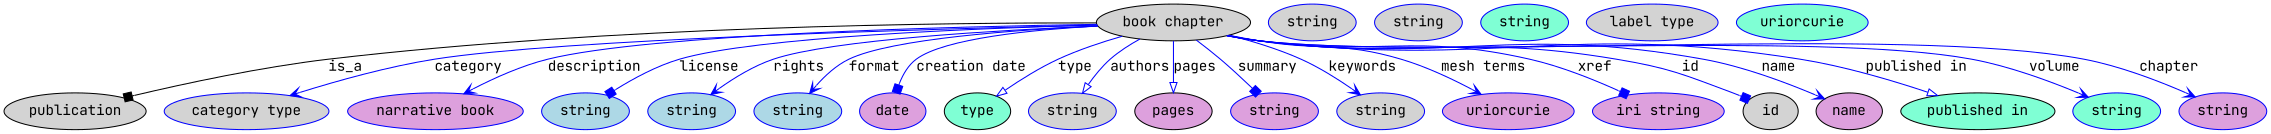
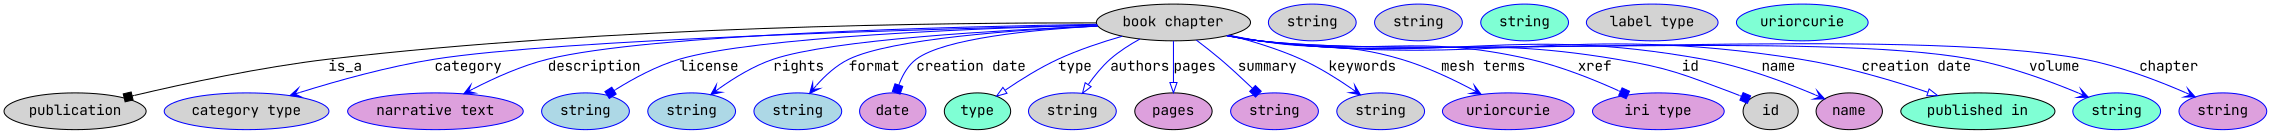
(1917, 67) -> (1917, 67)
(435, 111) -> (435, 111)
(1658, 111) -> (1658, 111)
